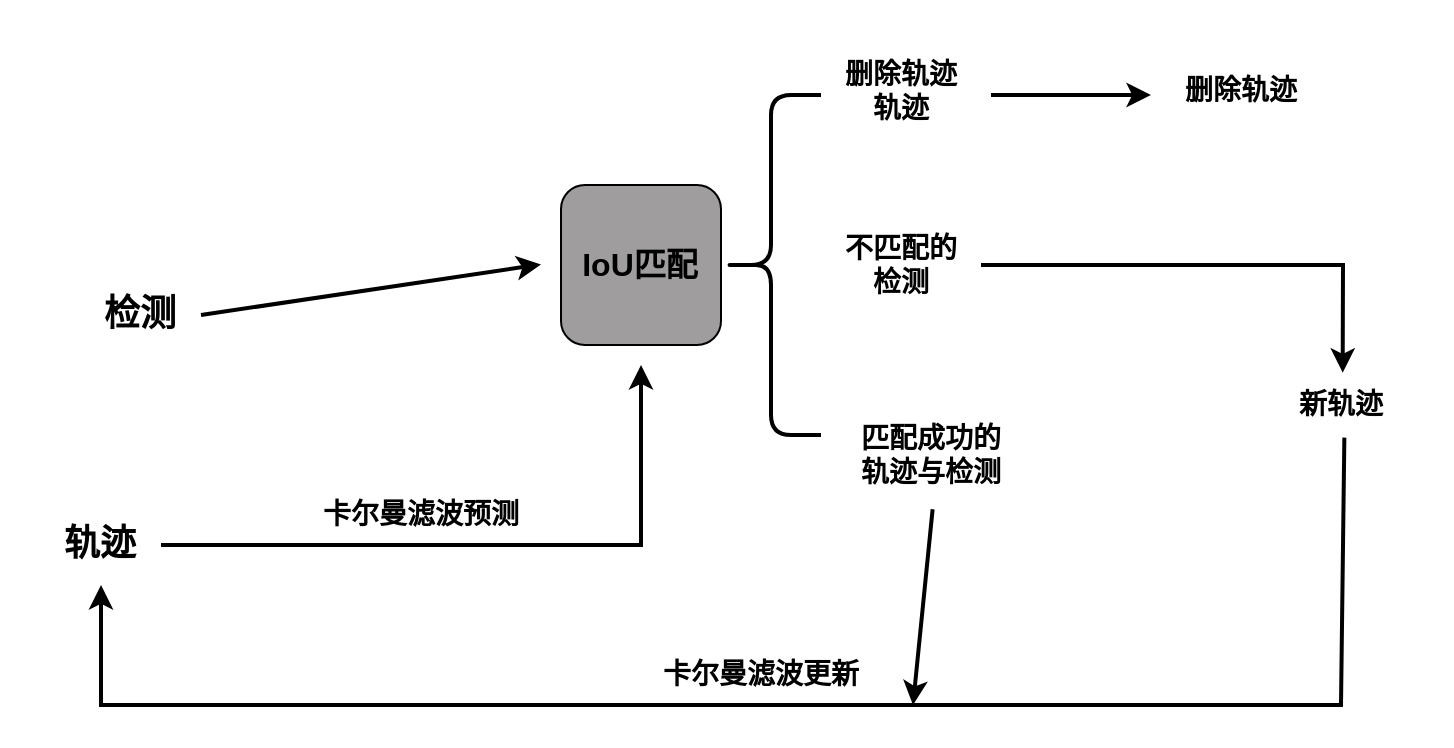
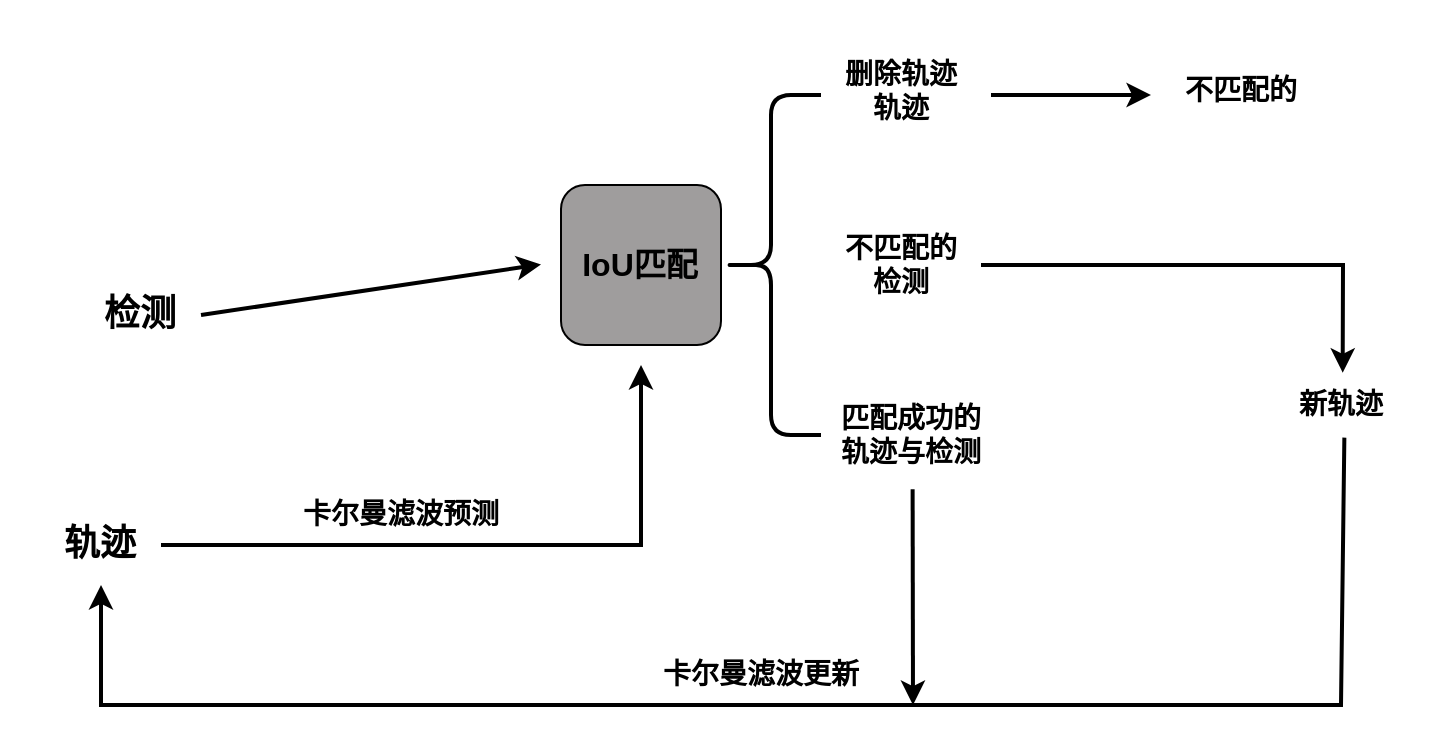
(1242, 91) -> (1242, 91)
(931, 455) -> (911, 435)
(421, 515) -> (401, 515)
